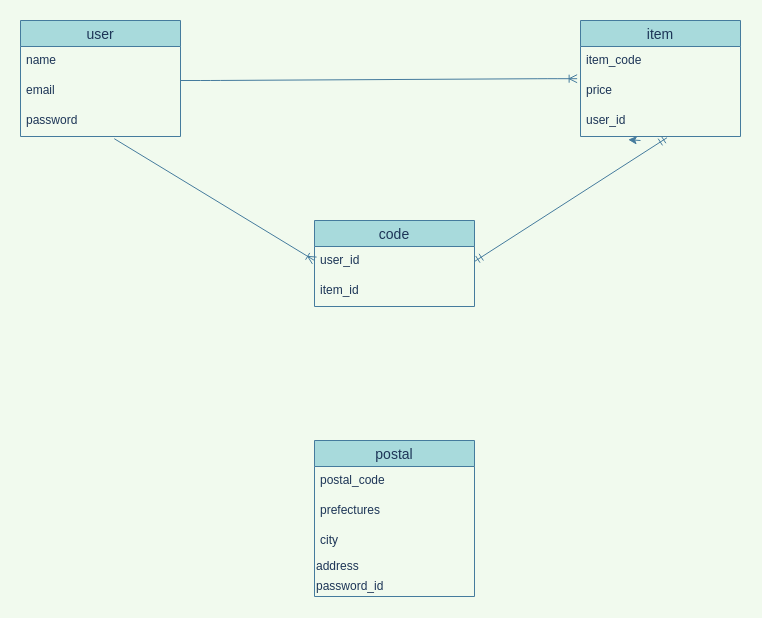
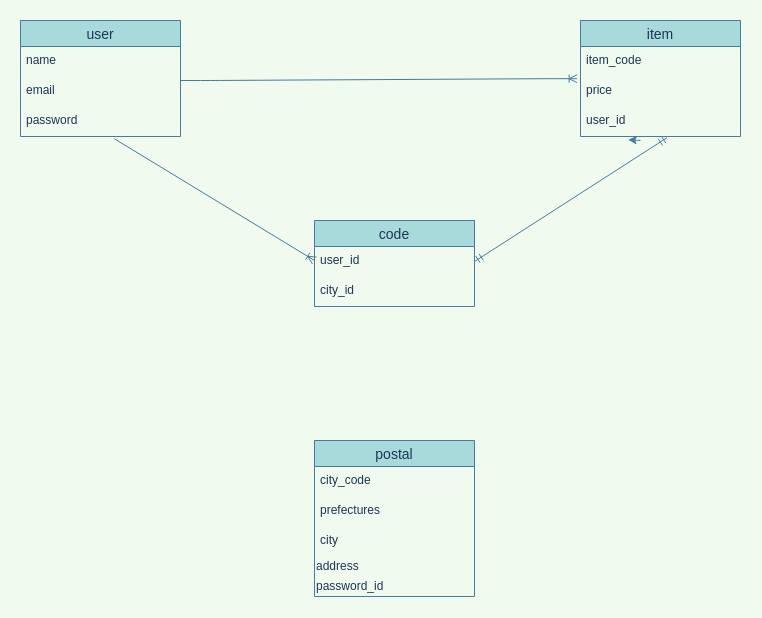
(340, 290) -> (340, 290)
(355, 480) -> (349, 480)
